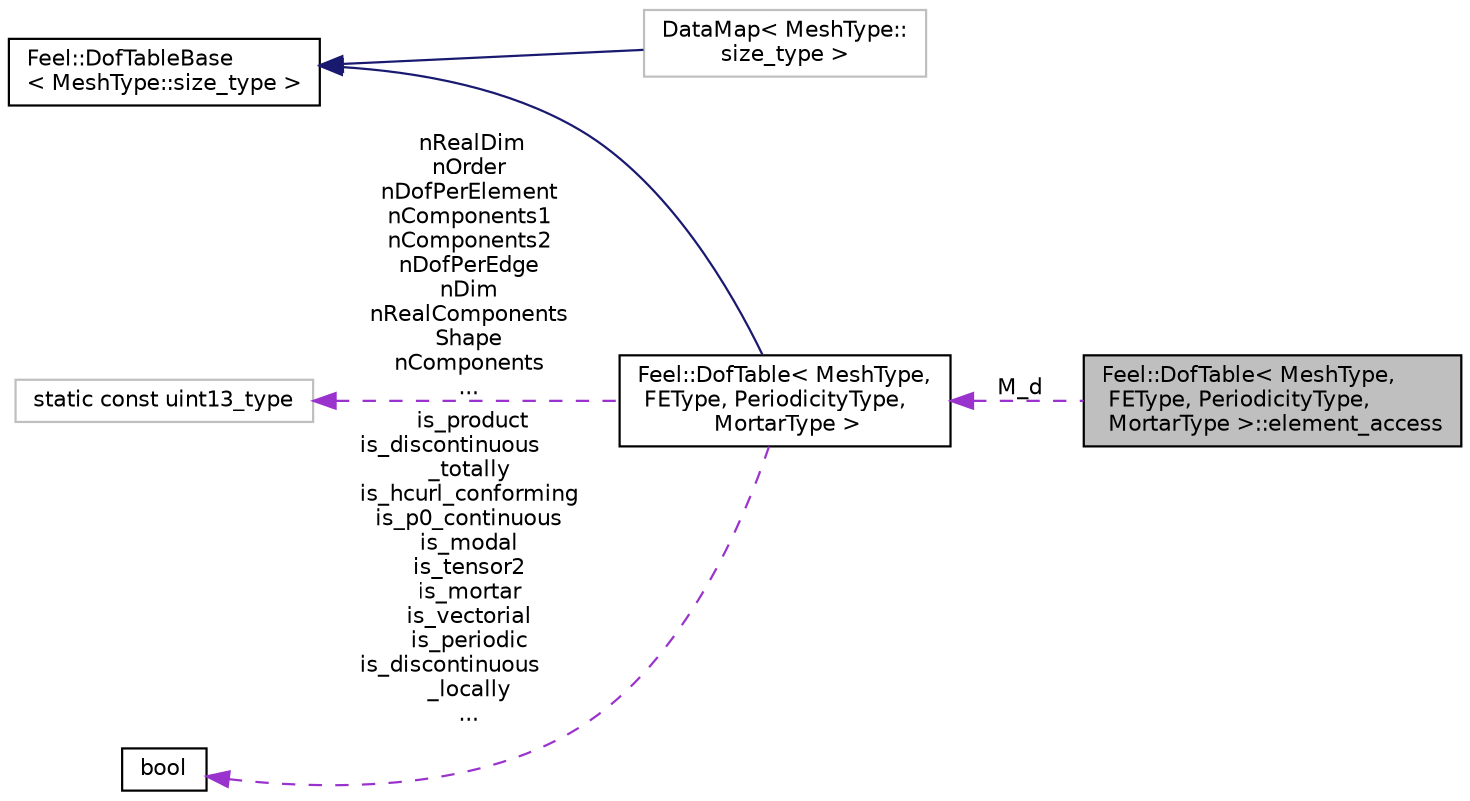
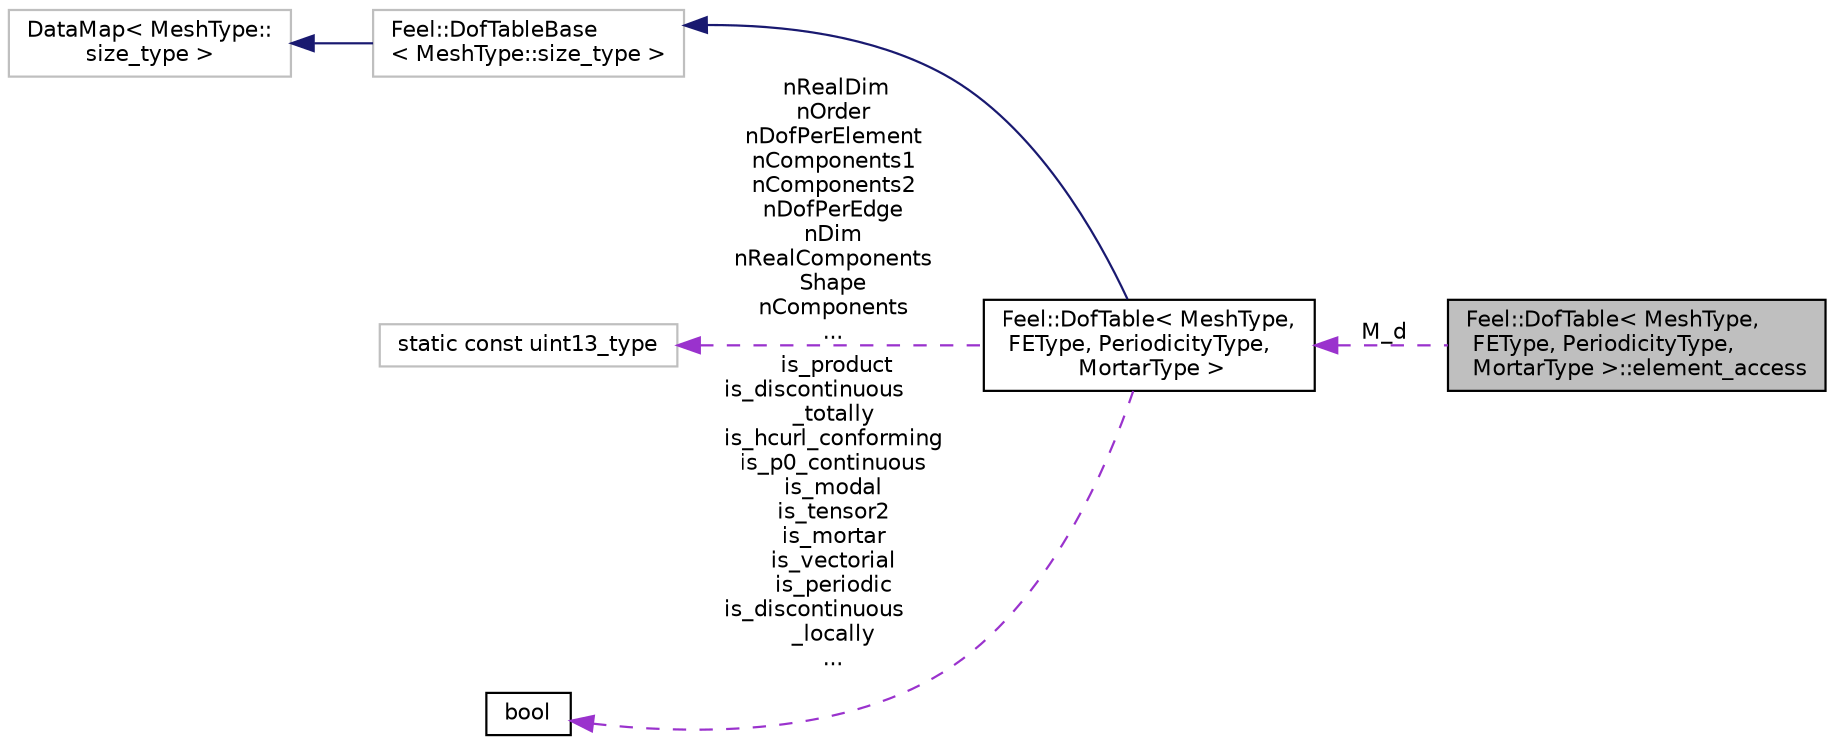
(493, 57) -> (344, 43)
(164, 72) -> (529, 43)
